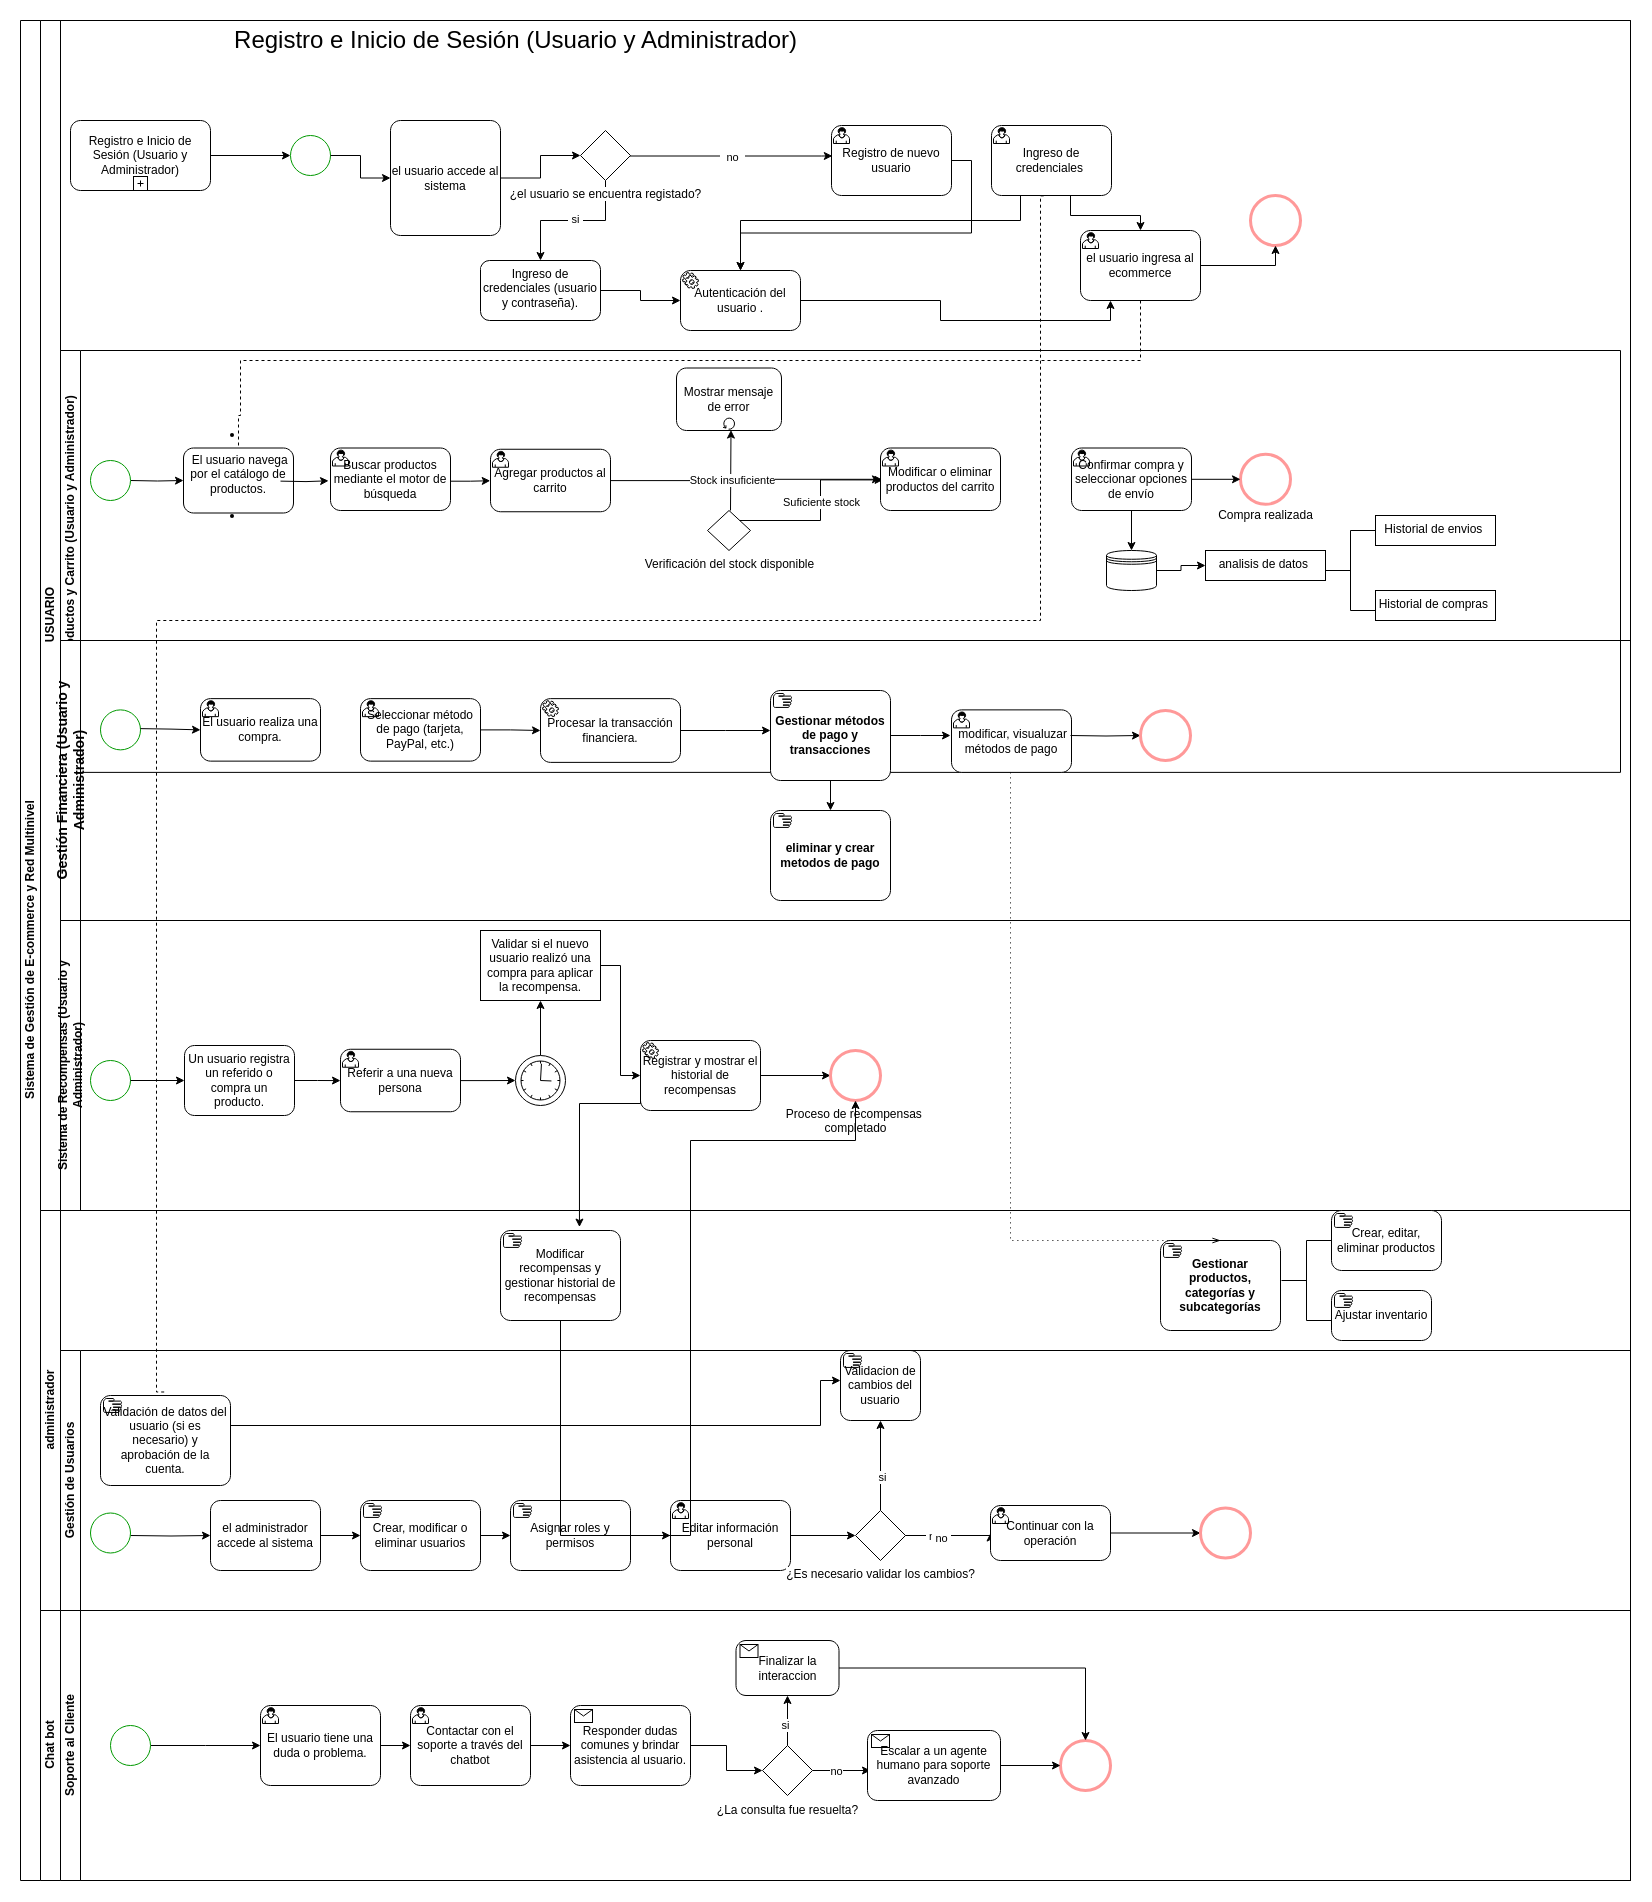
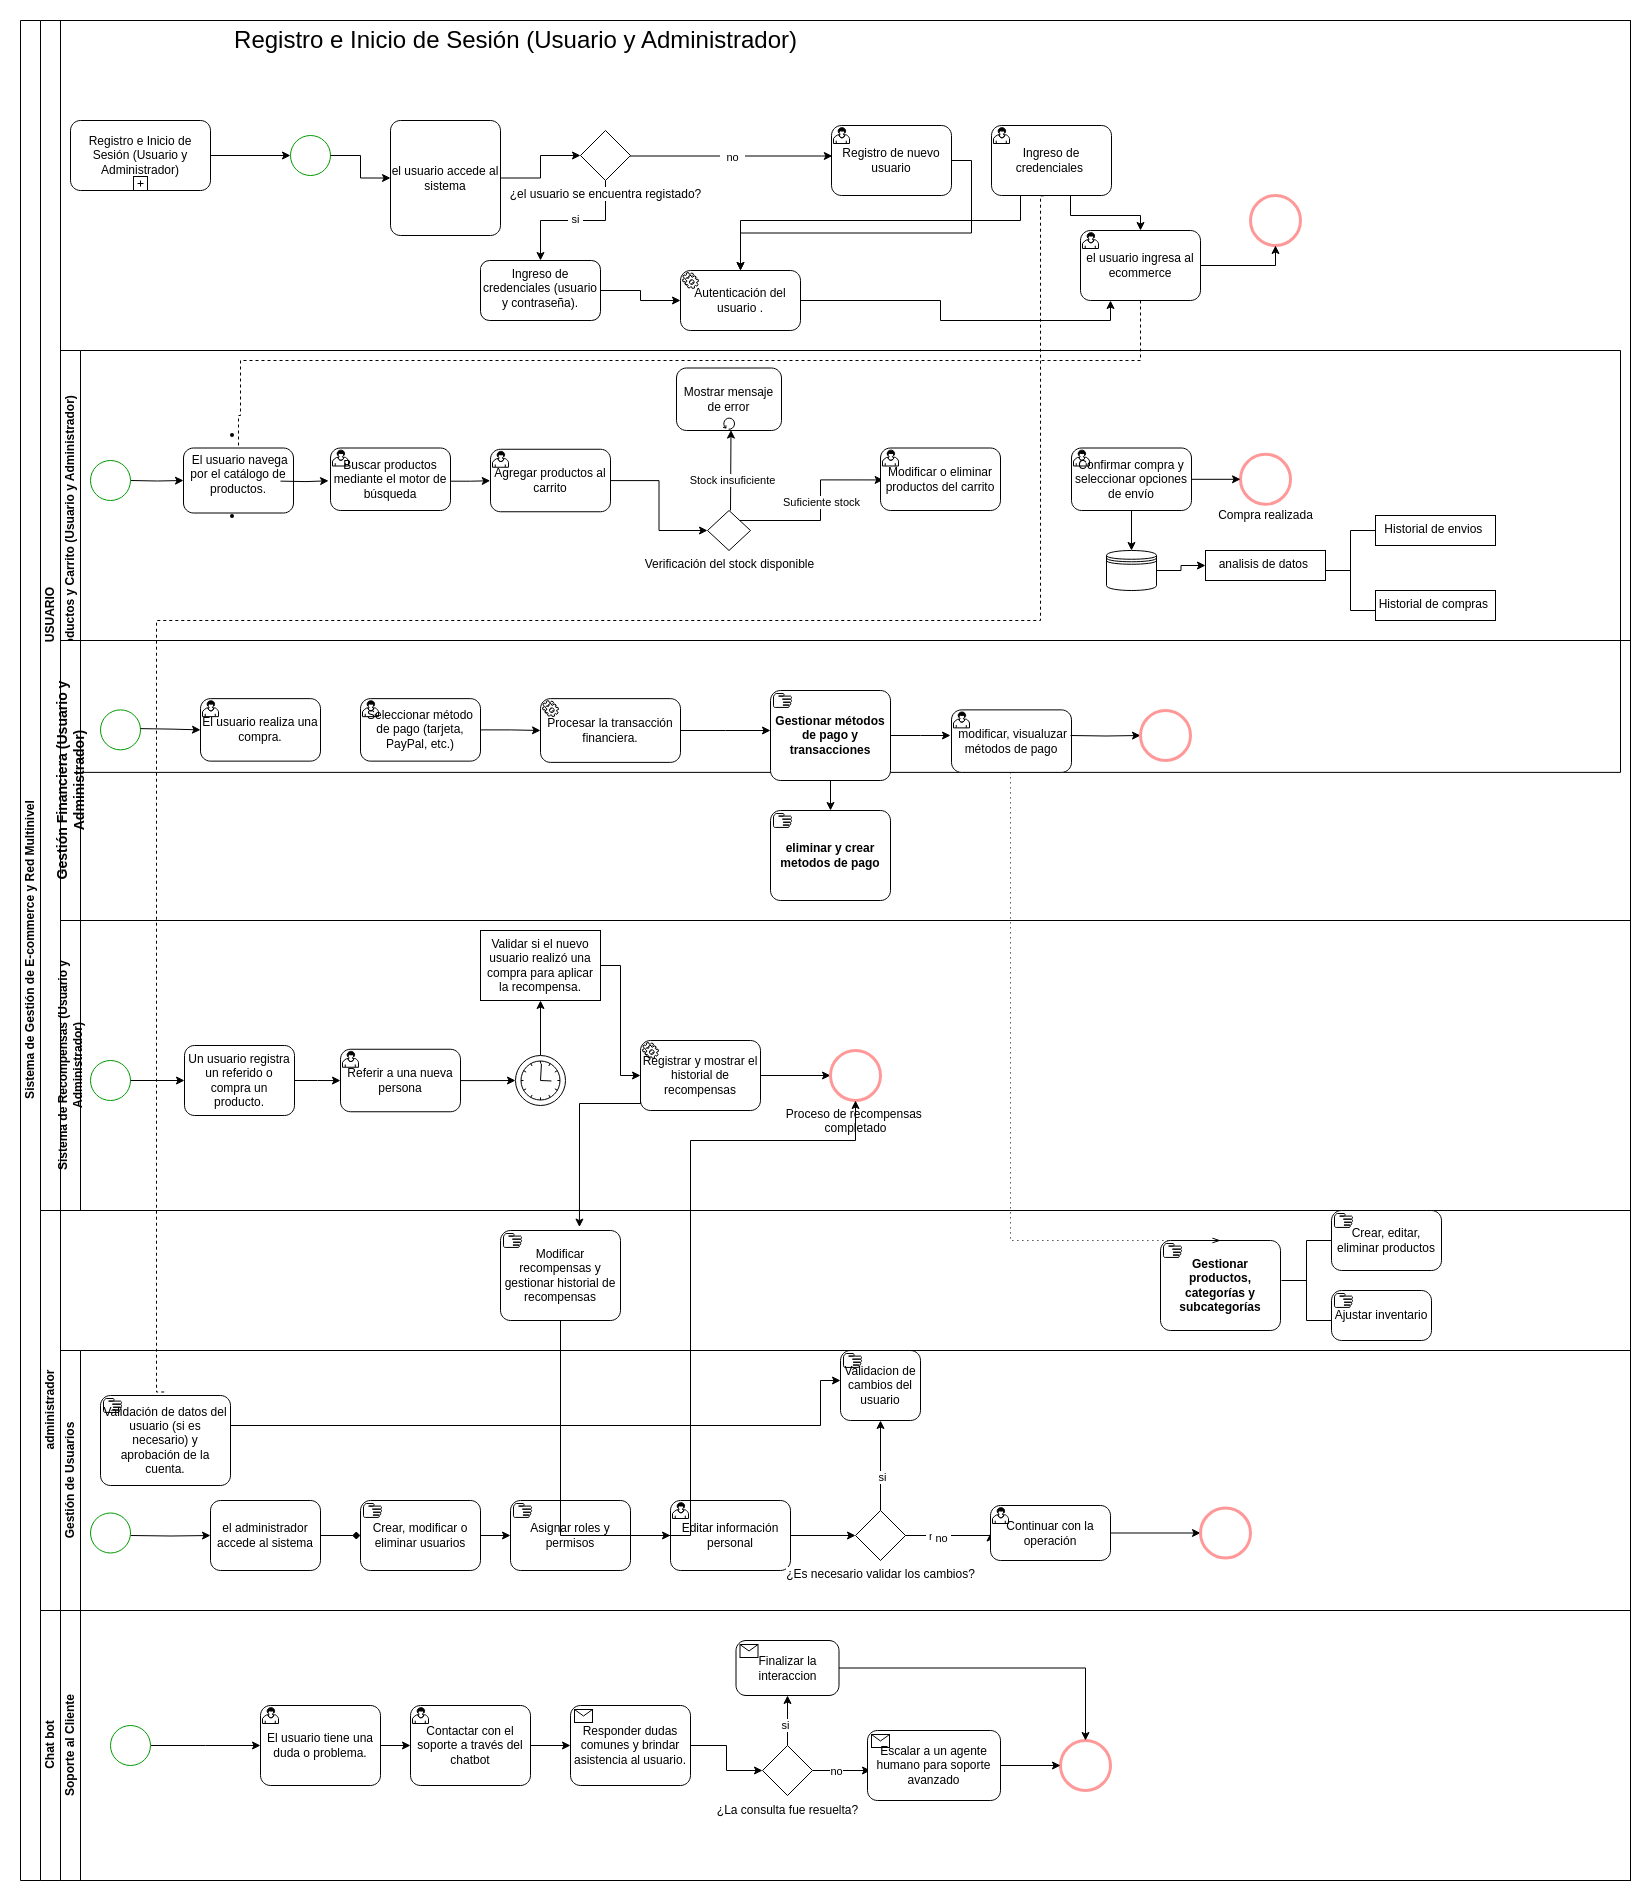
(795, 479) -> (659, 525)
(352, 1536) -> (351, 1536)
